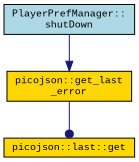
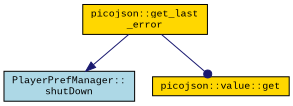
(69, 48) -> (111, 50)
(69, 148) -> (221, 86)
